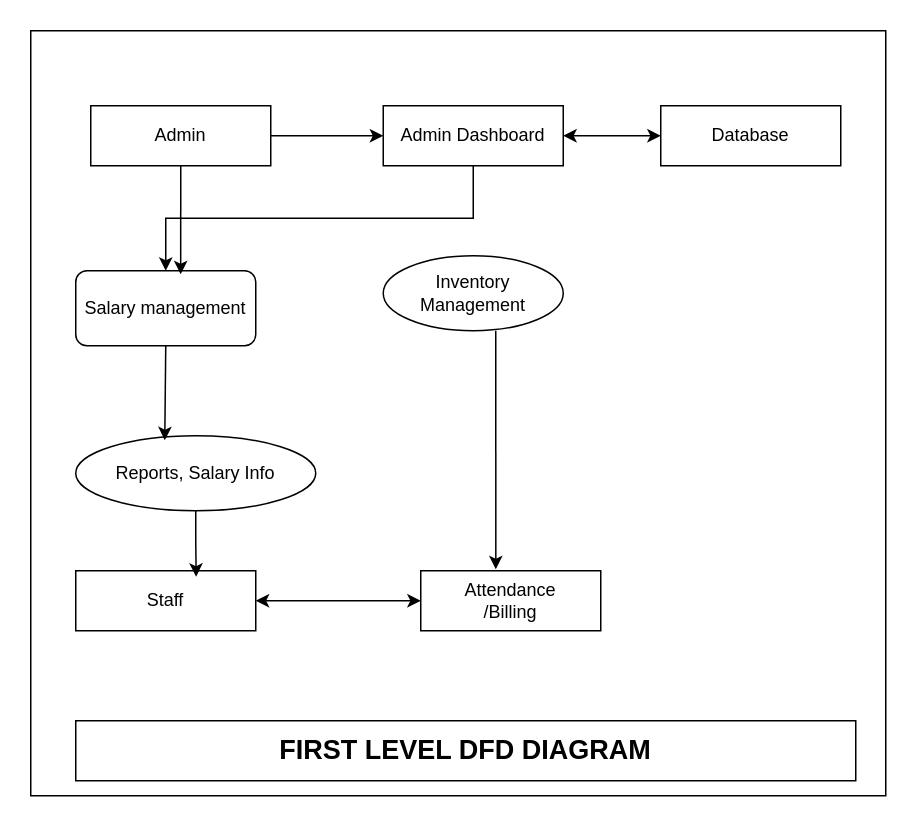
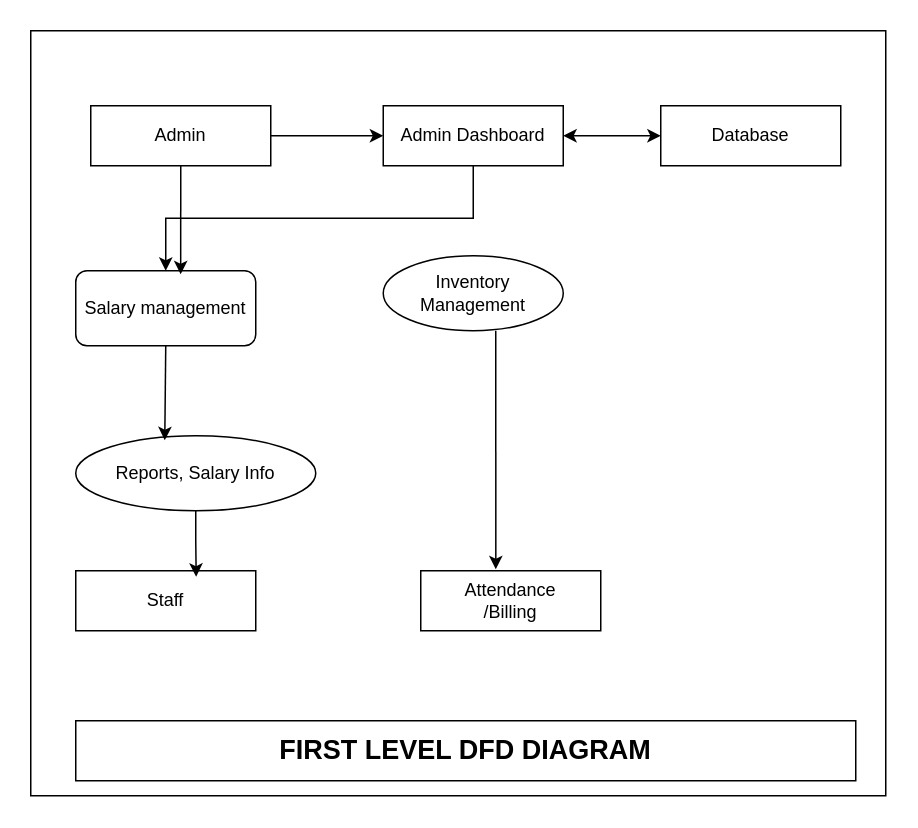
(338, 601) -> none
